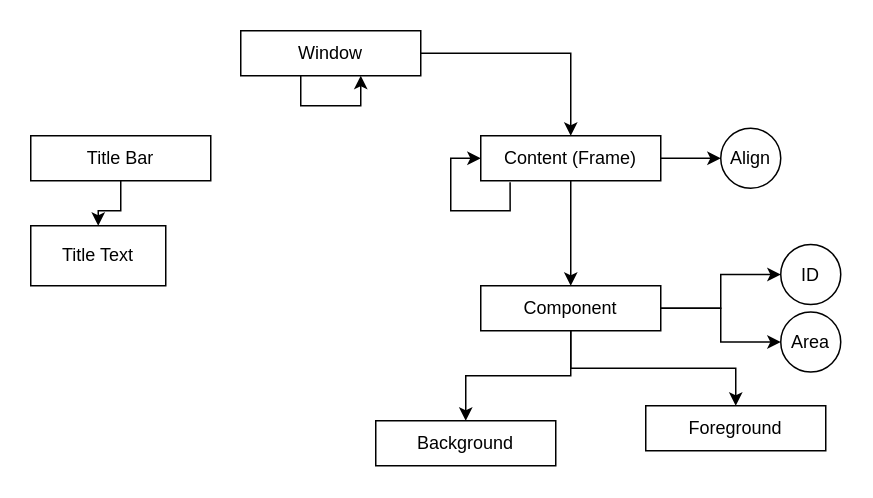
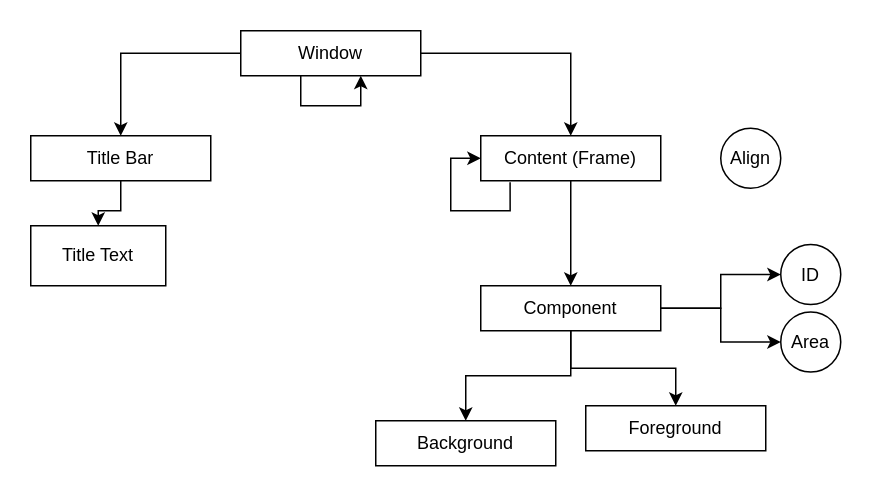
none -> (145, 53)
(686, 158) -> none
(736, 428) -> (676, 428)
